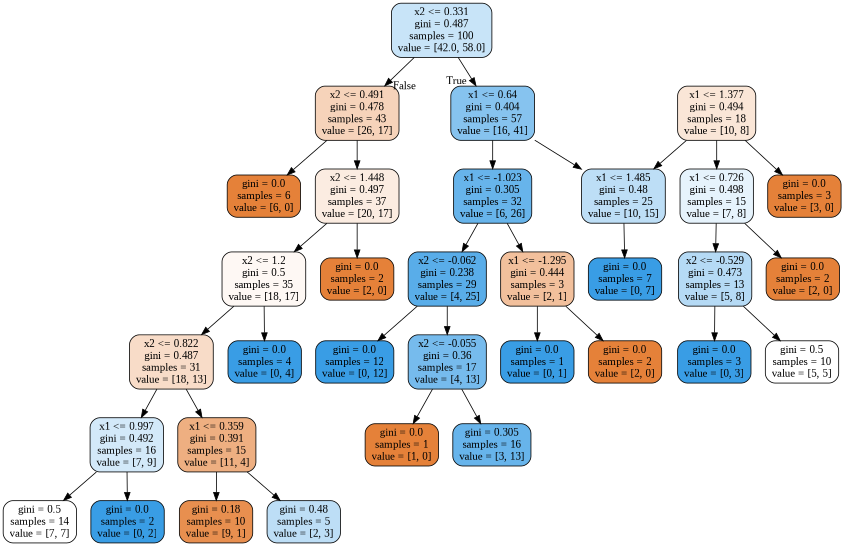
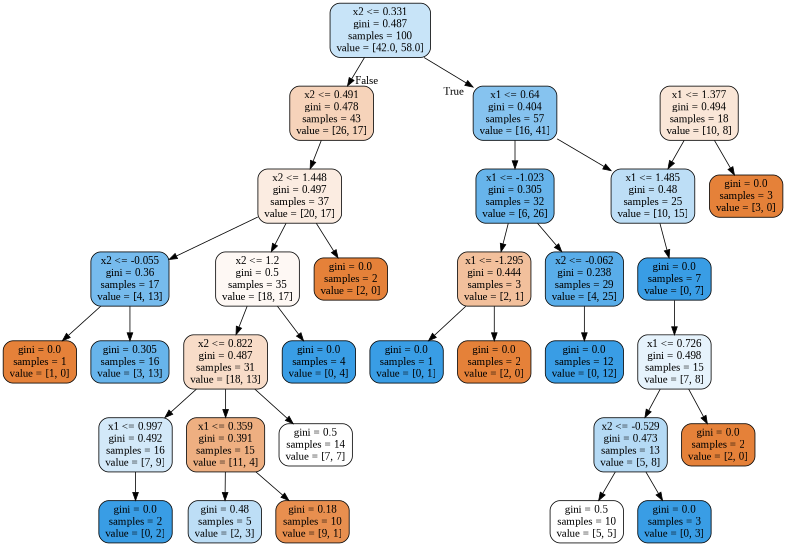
(717, 151) -> (674, 314)
(264, 196) -> none
(447, 316) -> (217, 236)
(83, 484) -> (271, 404)
